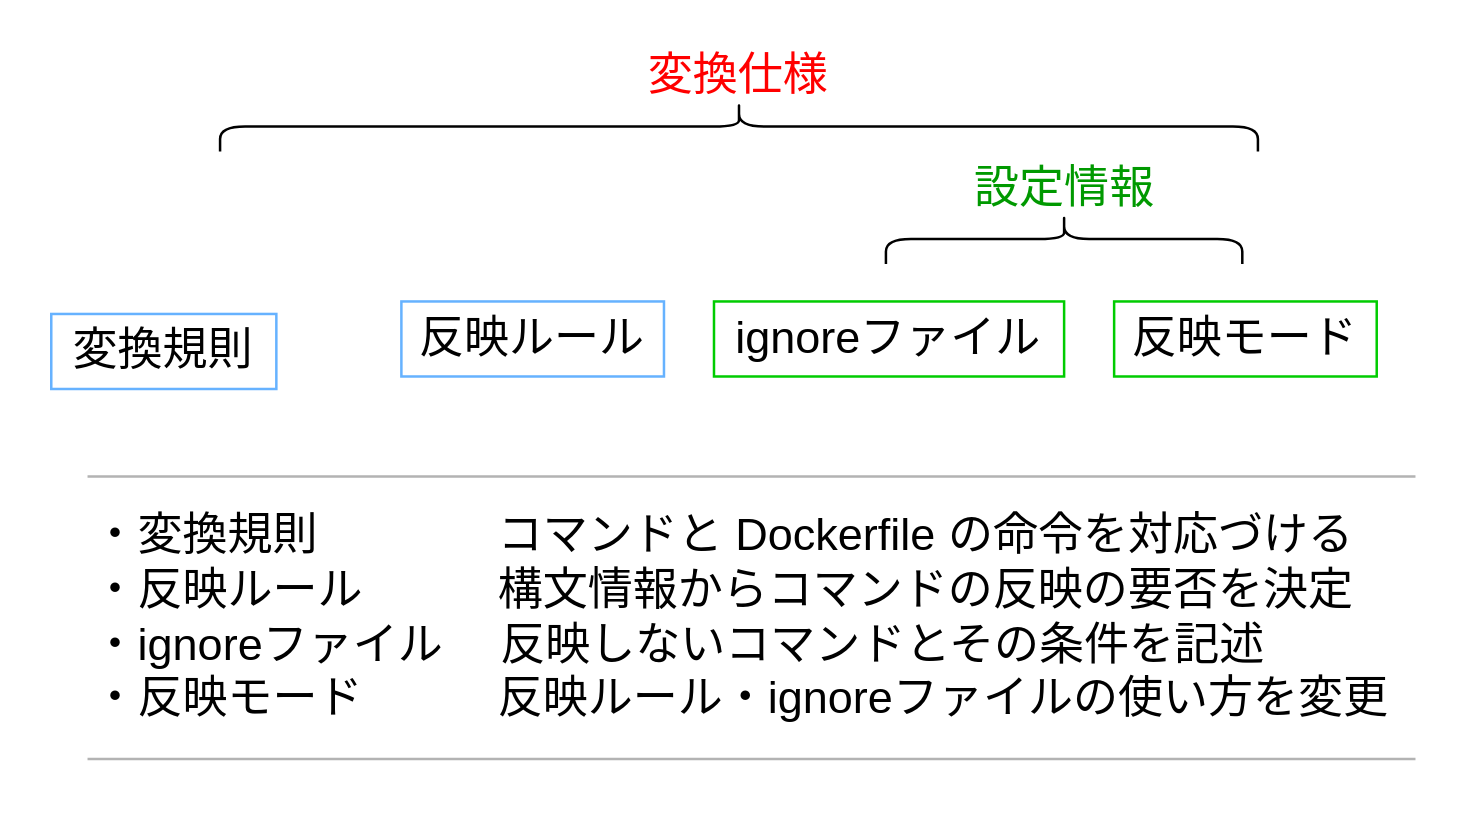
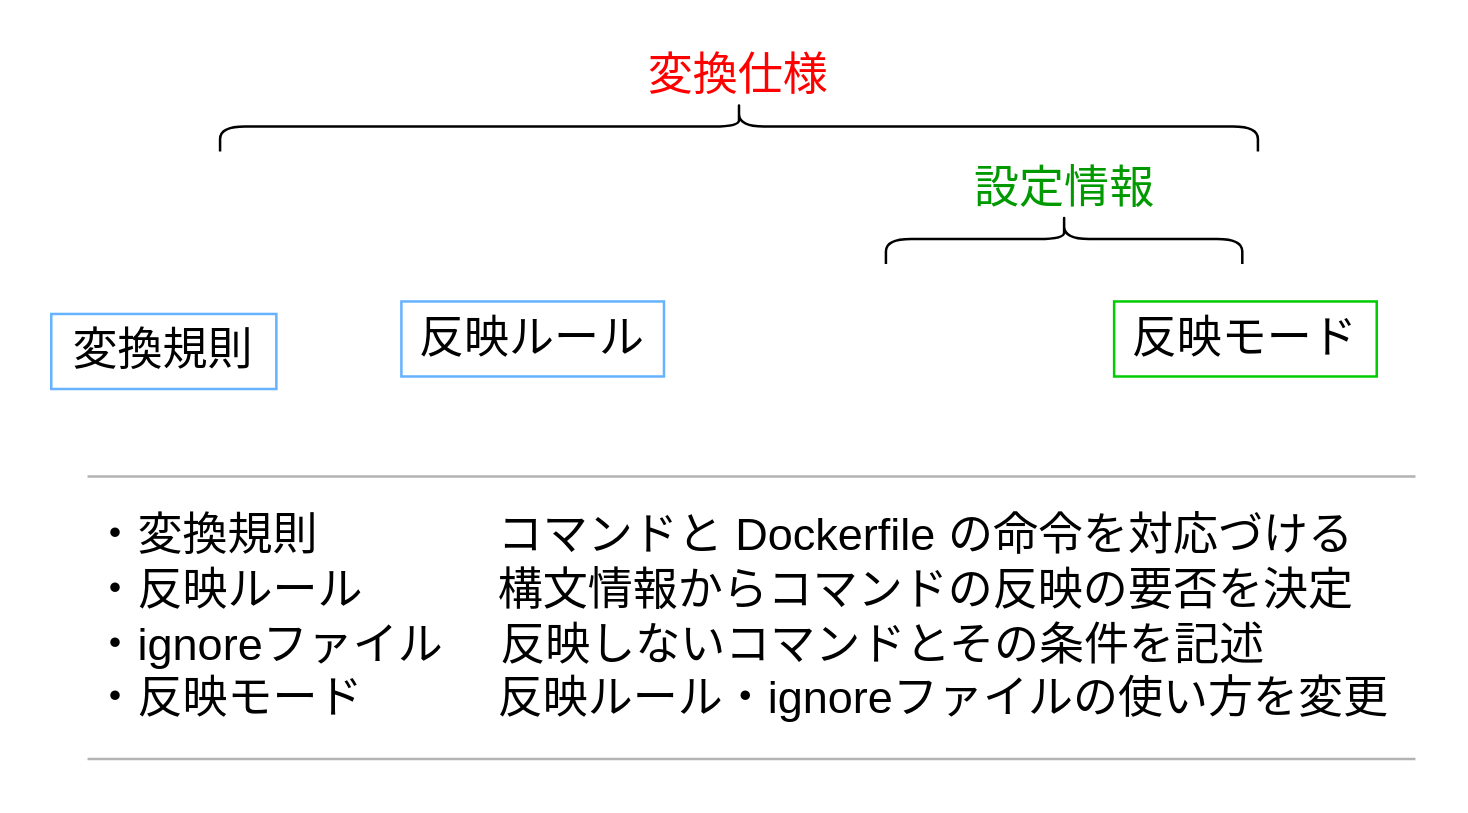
(889, 339) -> none
